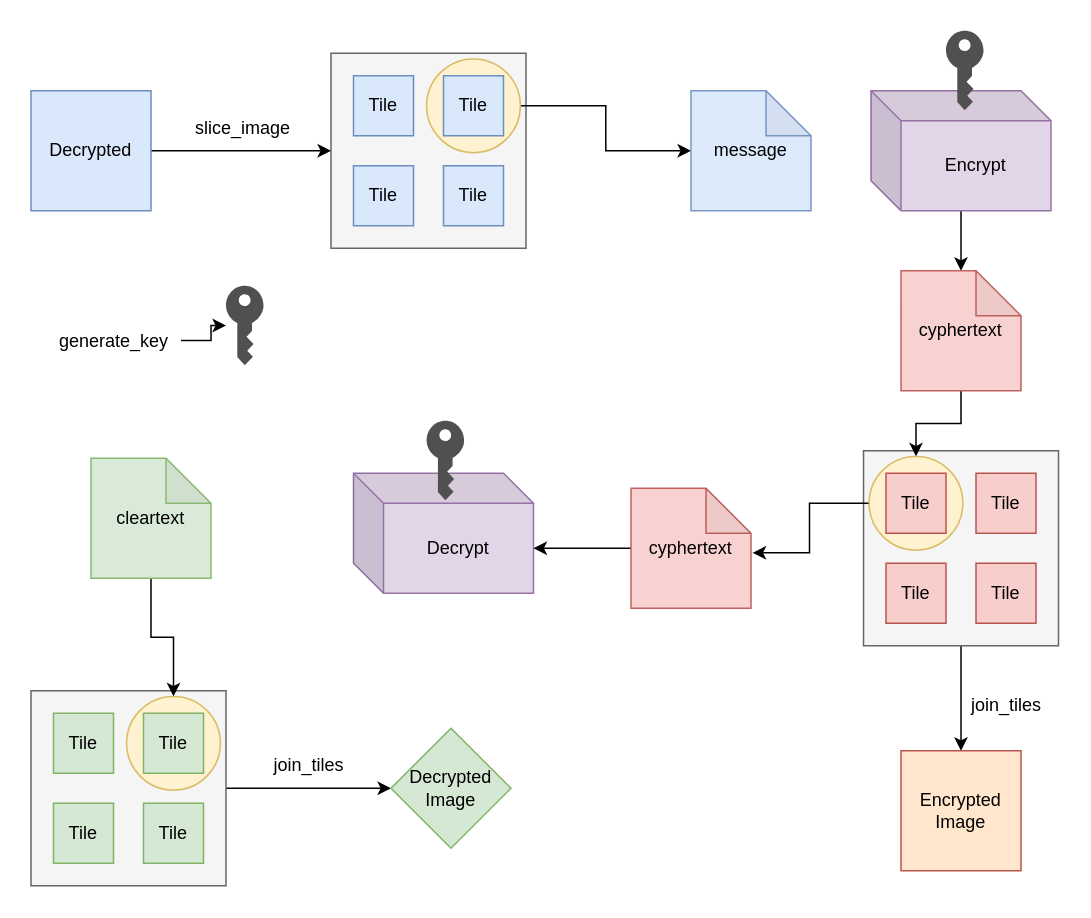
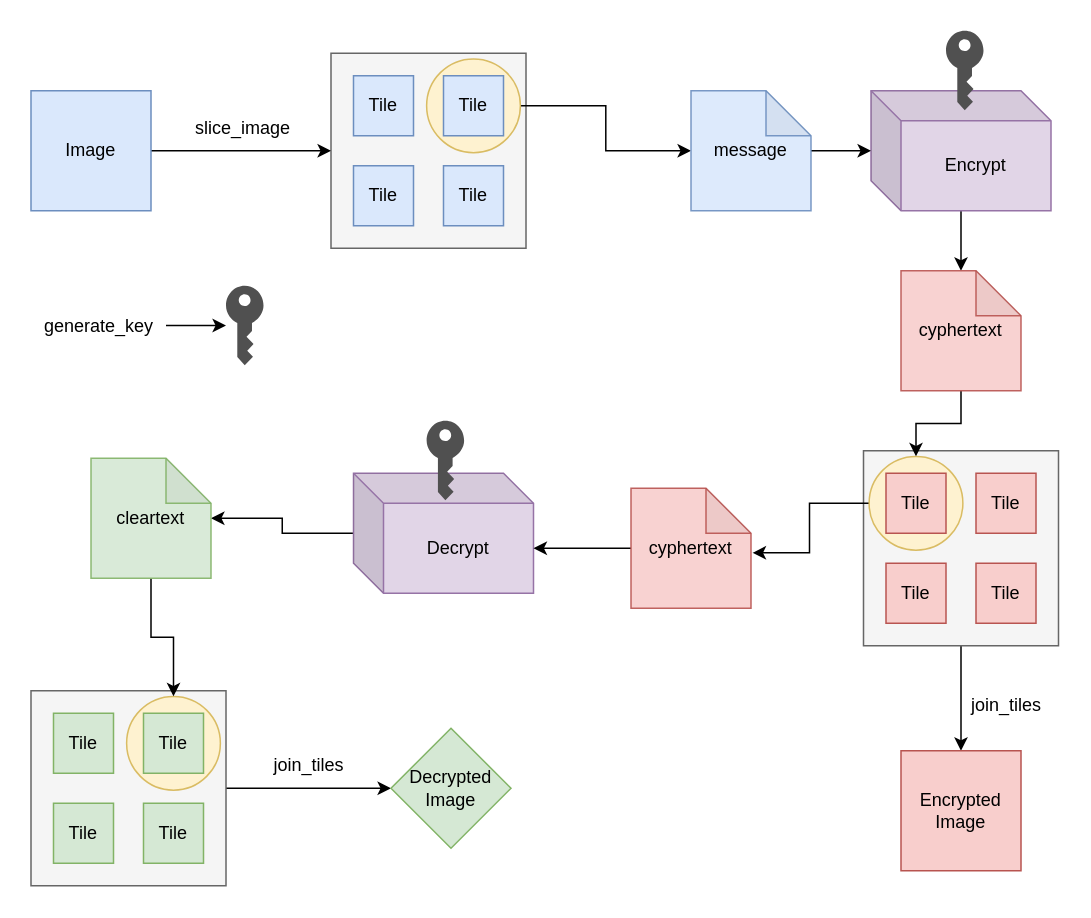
(91, 151) -> (91, 151)
none -> (836, 151)
(113, 341) -> (98, 326)
none -> (282, 531)
(961, 811) -> (961, 811)
